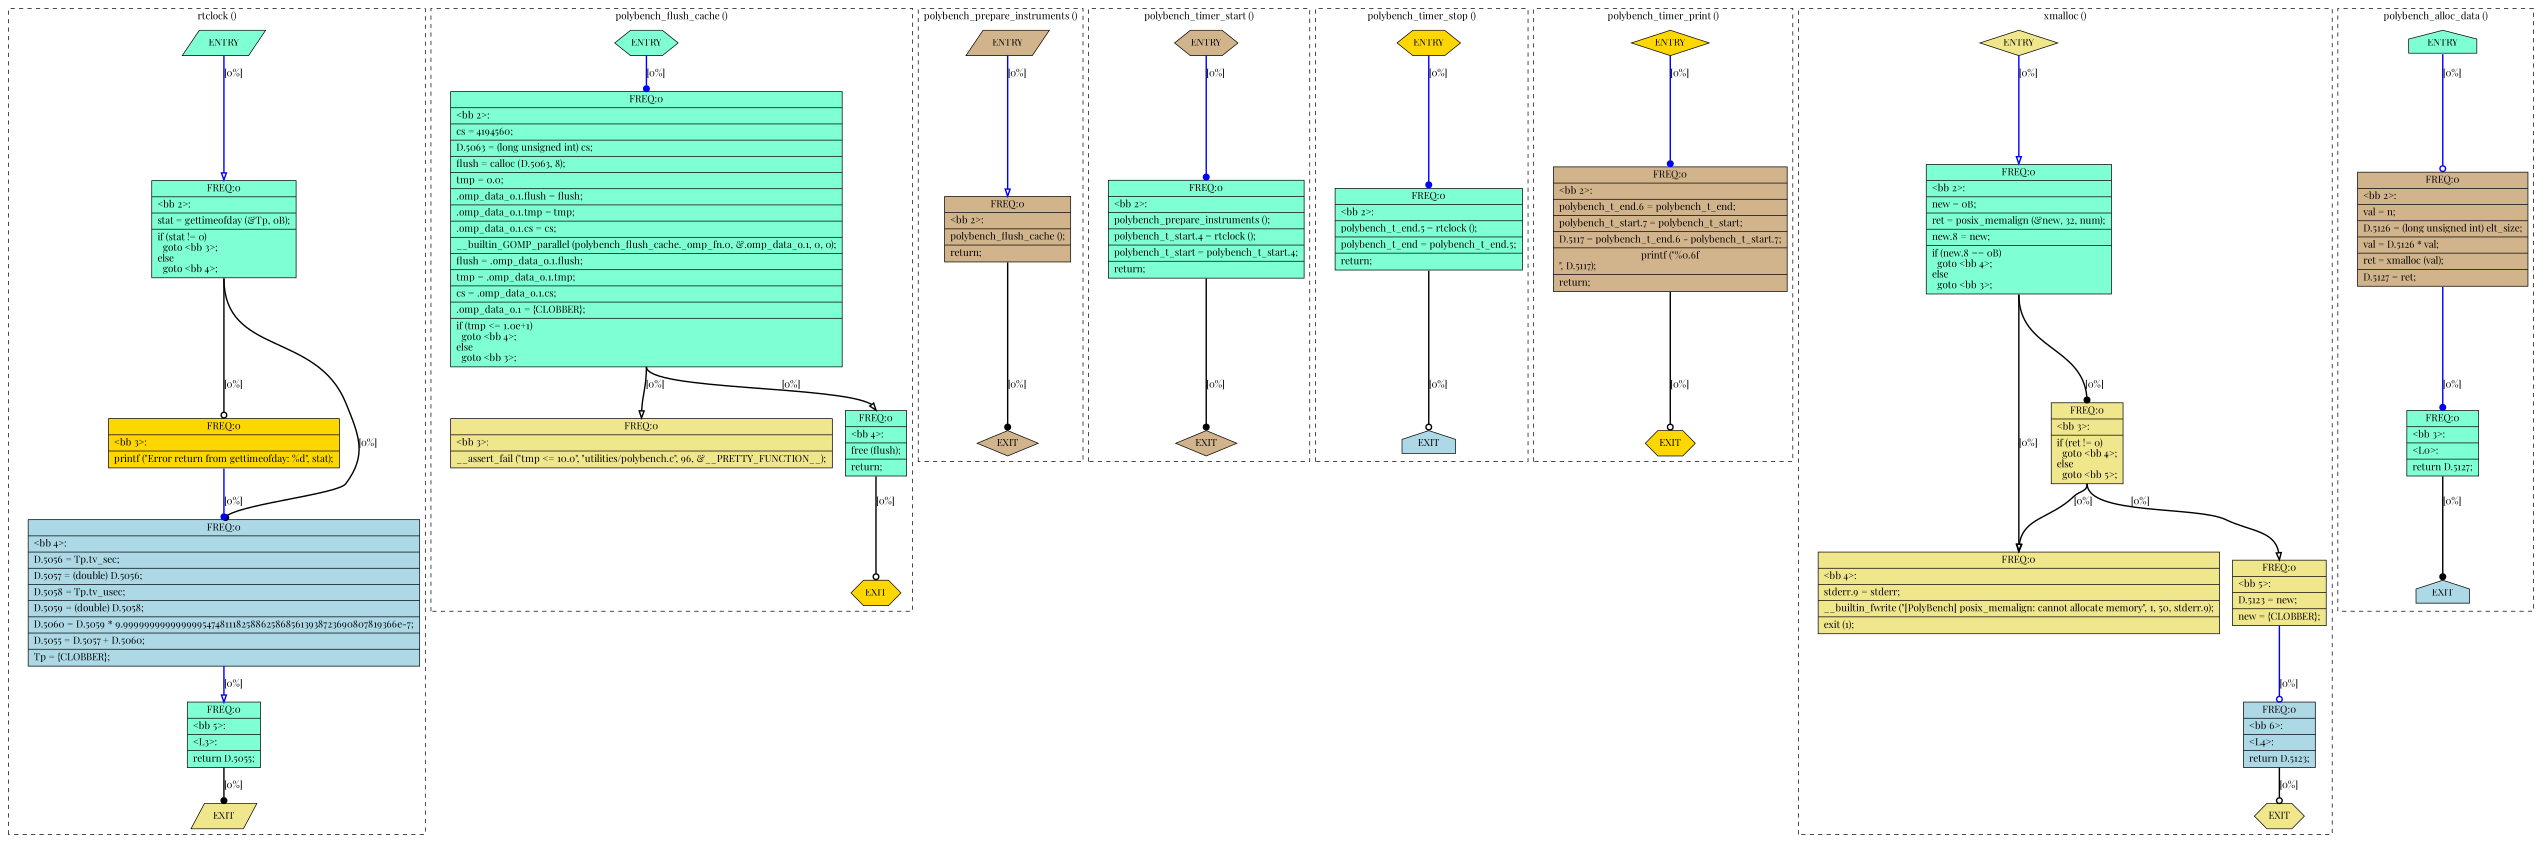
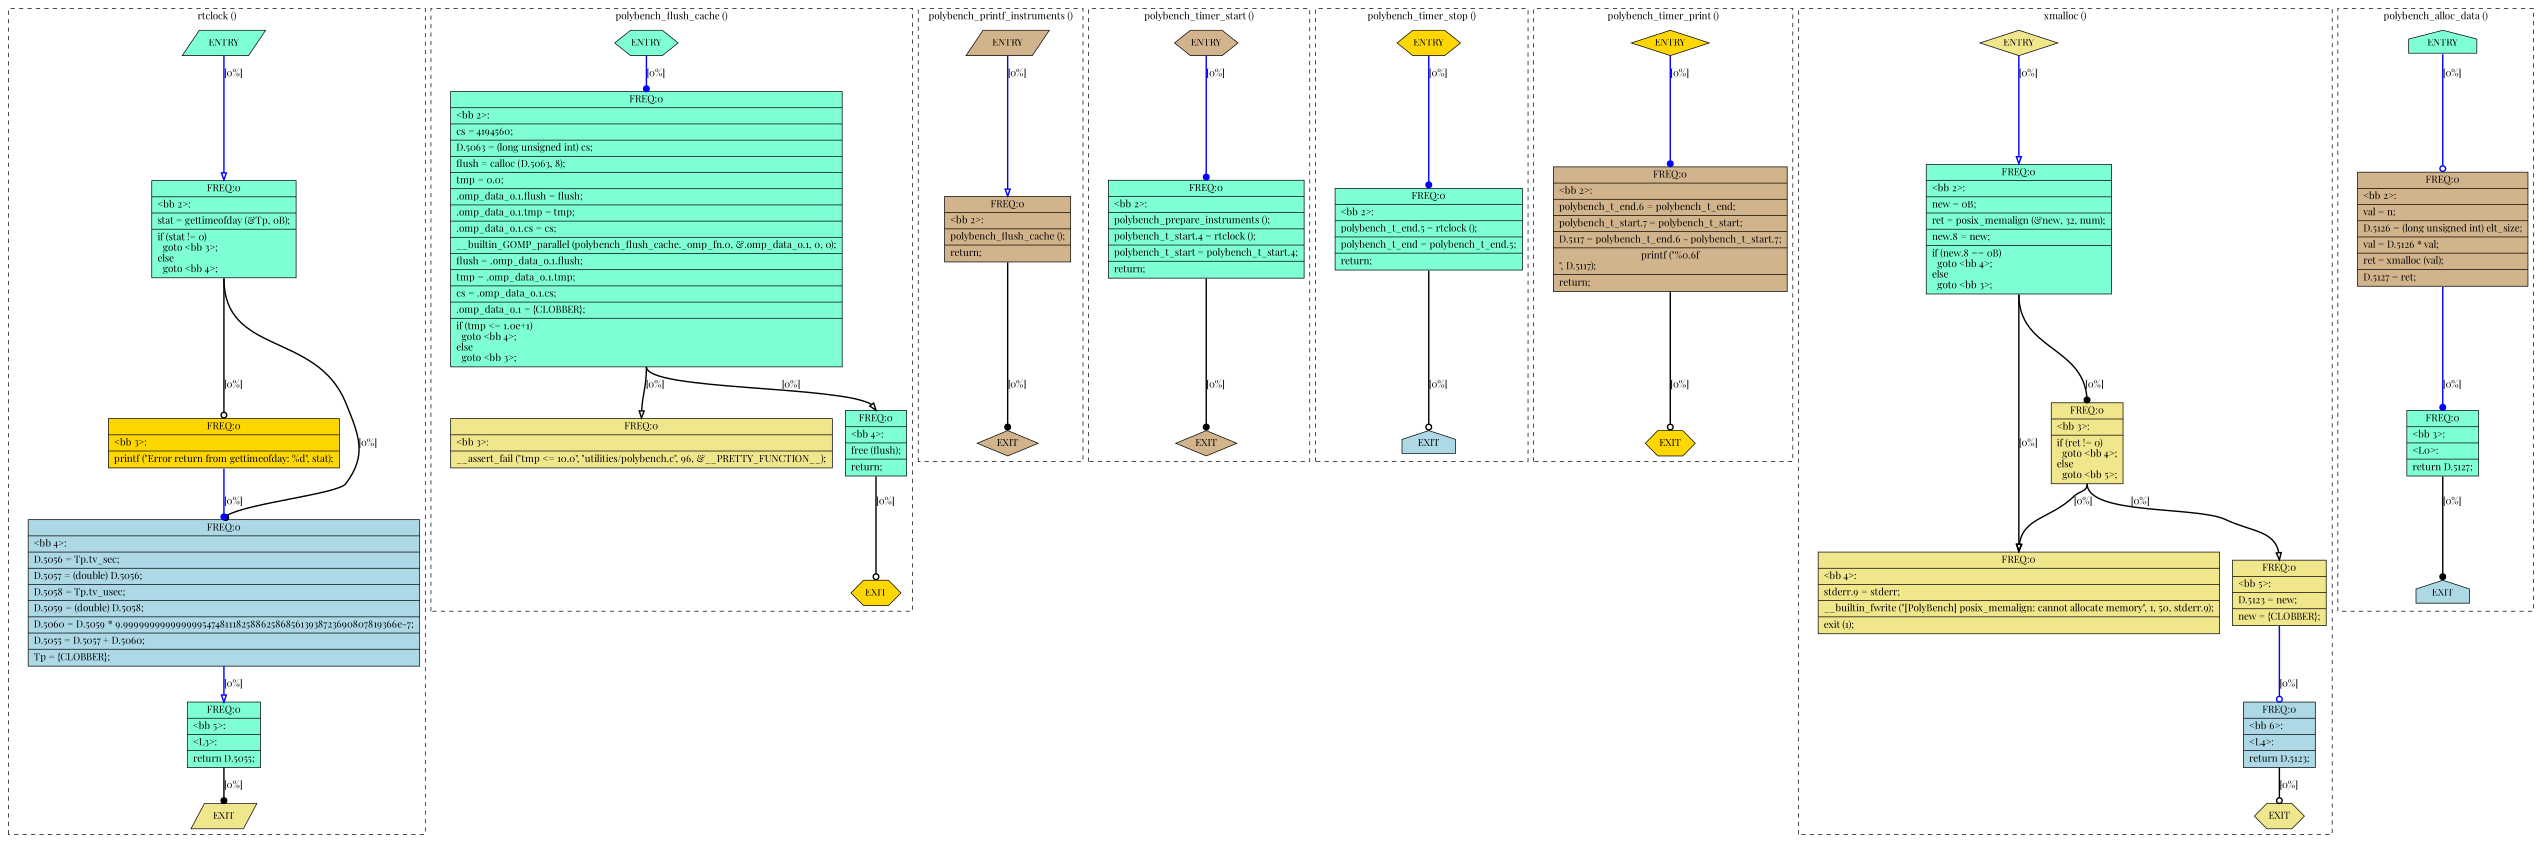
(1001, 17) -> (1001, 17)
